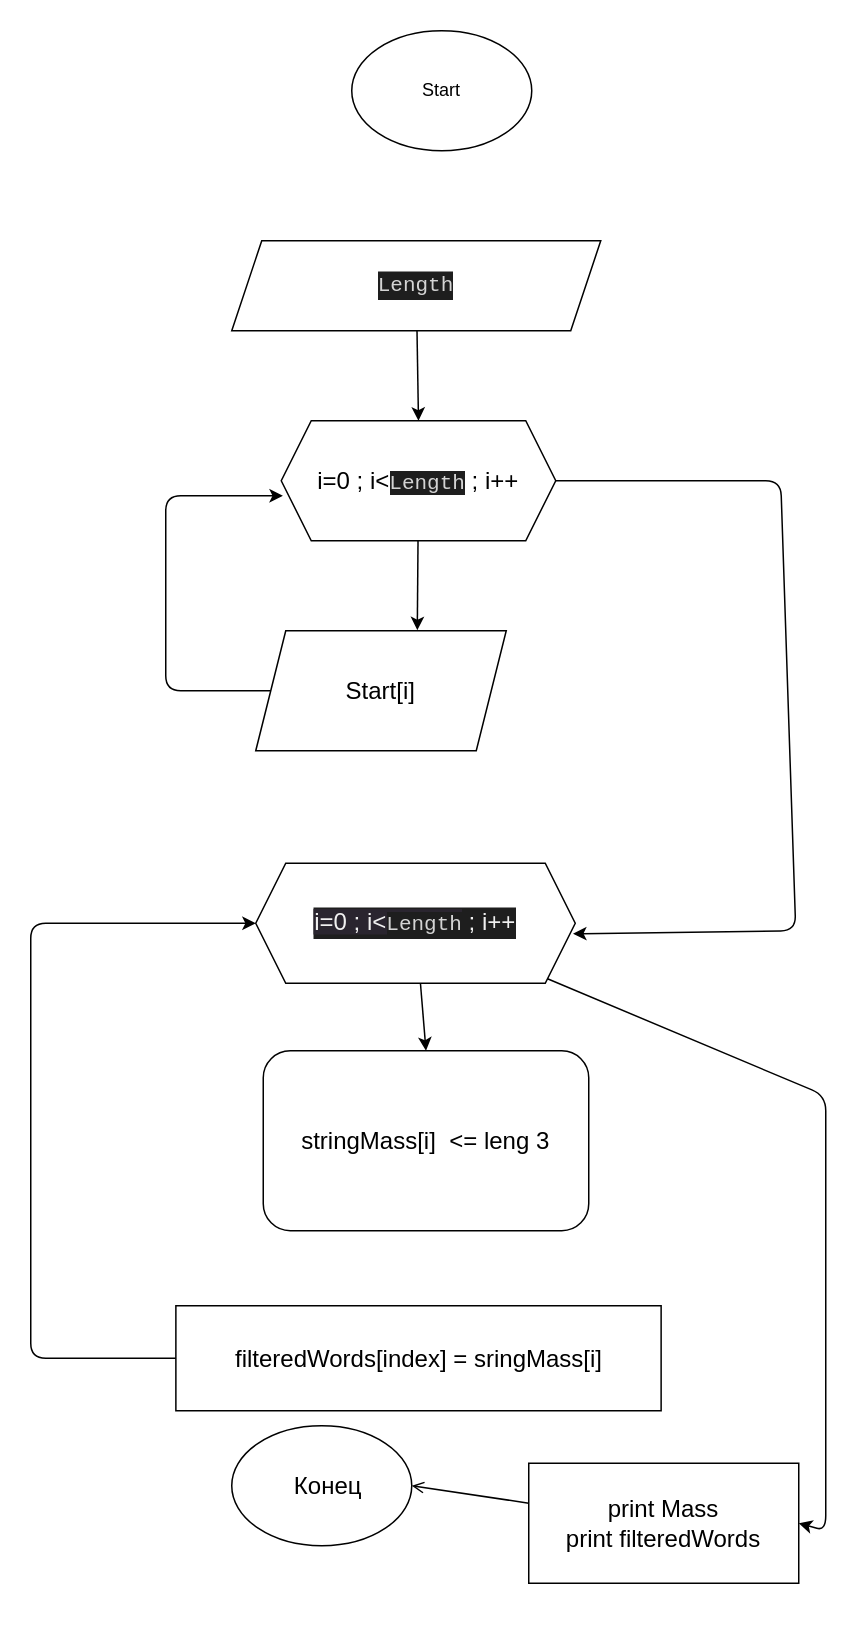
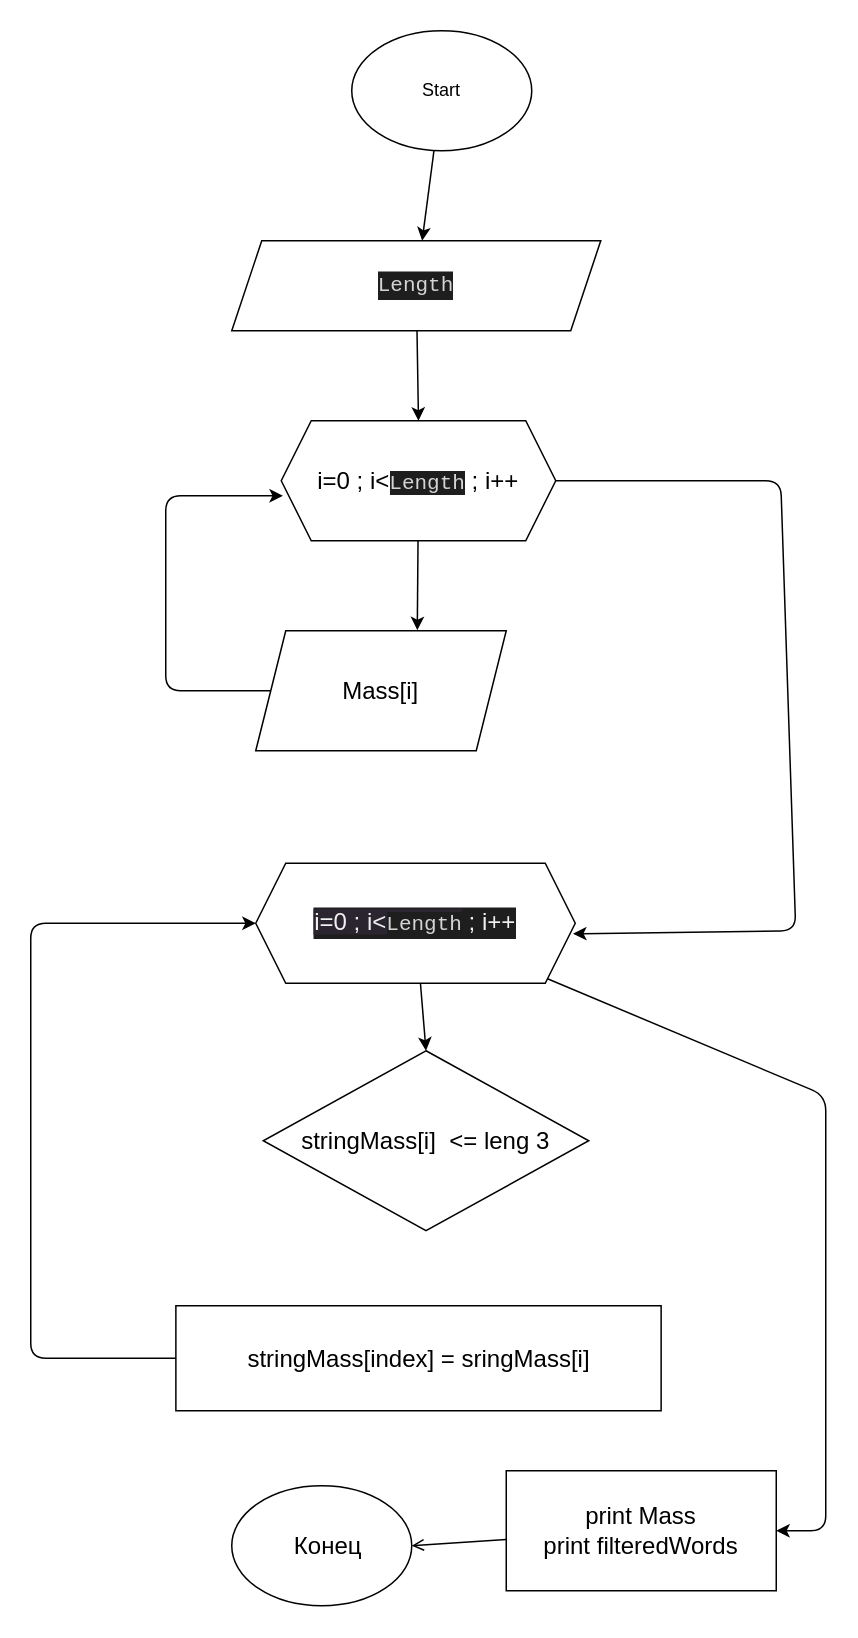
none -> (429, 190)
(381, 691) -> (381, 691)
(426, 1141) -> (426, 1141)
(419, 1358) -> (419, 1358)
(322, 1486) -> (322, 1546)
(664, 1523) -> (641, 1531)
